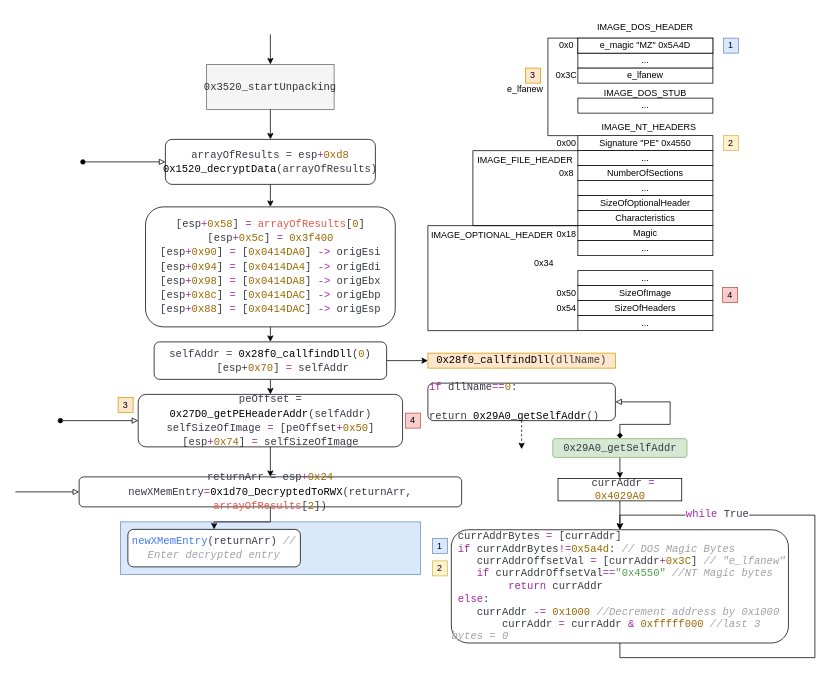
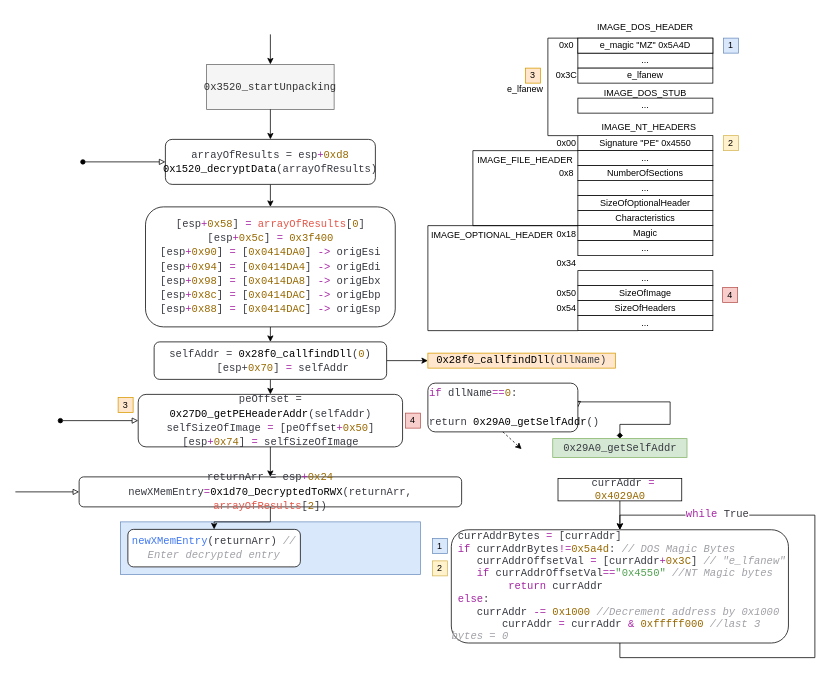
(544, 263) -> (567, 263)
(522, 402) -> (503, 407)
(620, 448) -> (620, 448)
(620, 471) -> none
